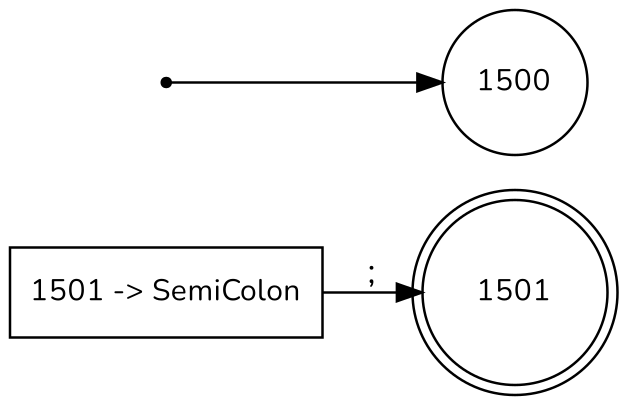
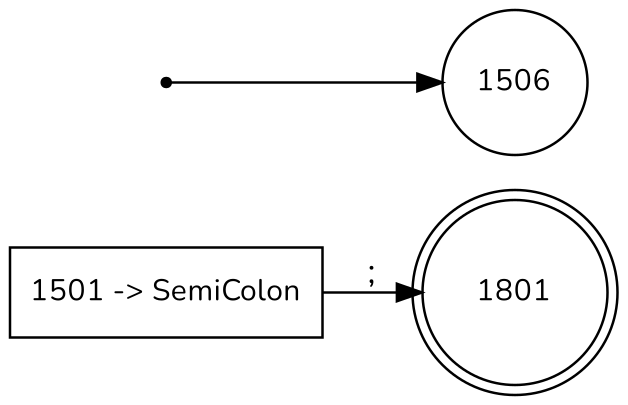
(515, 82) -> (515, 82)
(515, 292) -> (515, 292)
